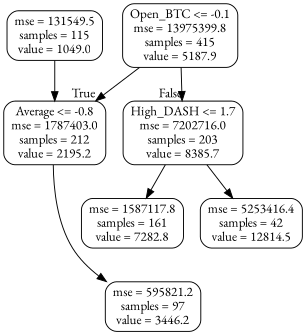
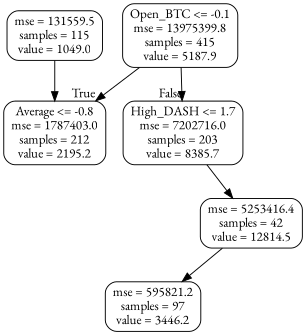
(55, 36) -> (55, 36)
(132, 223) -> none
(63, 226) -> (206, 262)
